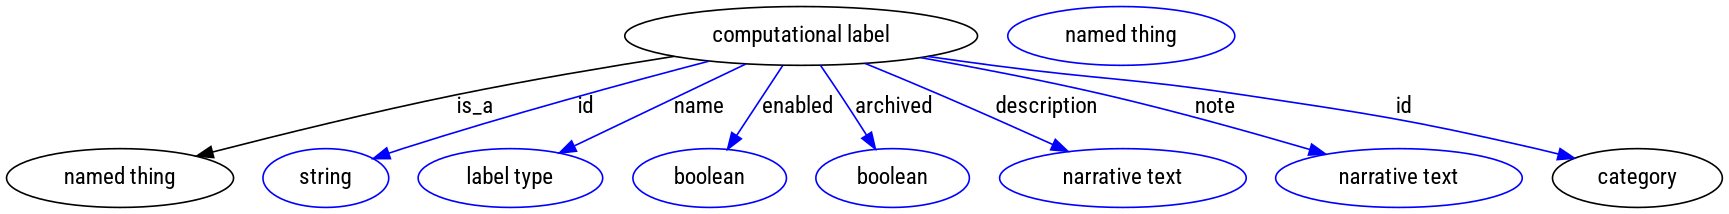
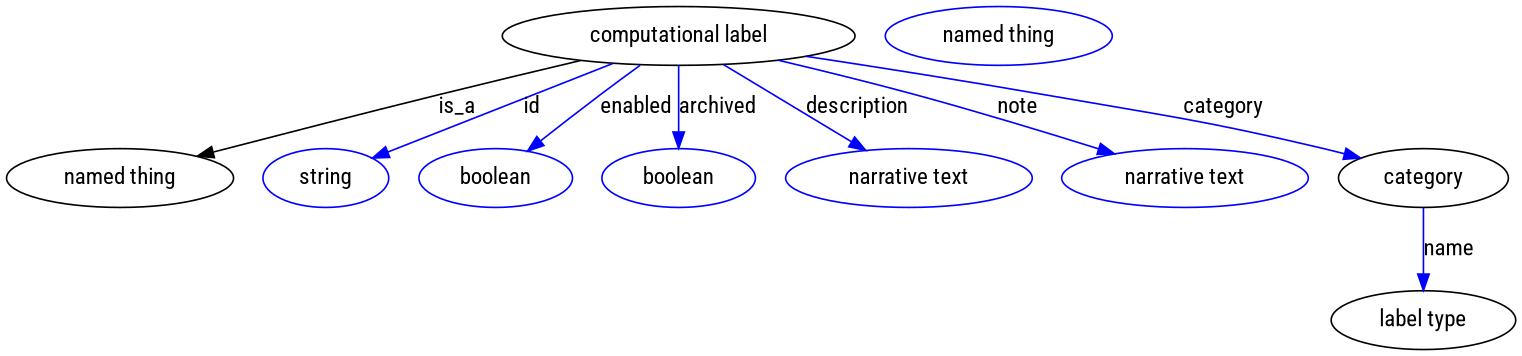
(660, 105) -> (1423, 241)
(1404, 107) -> (1223, 107)
(510, 178) -> (1423, 320)
